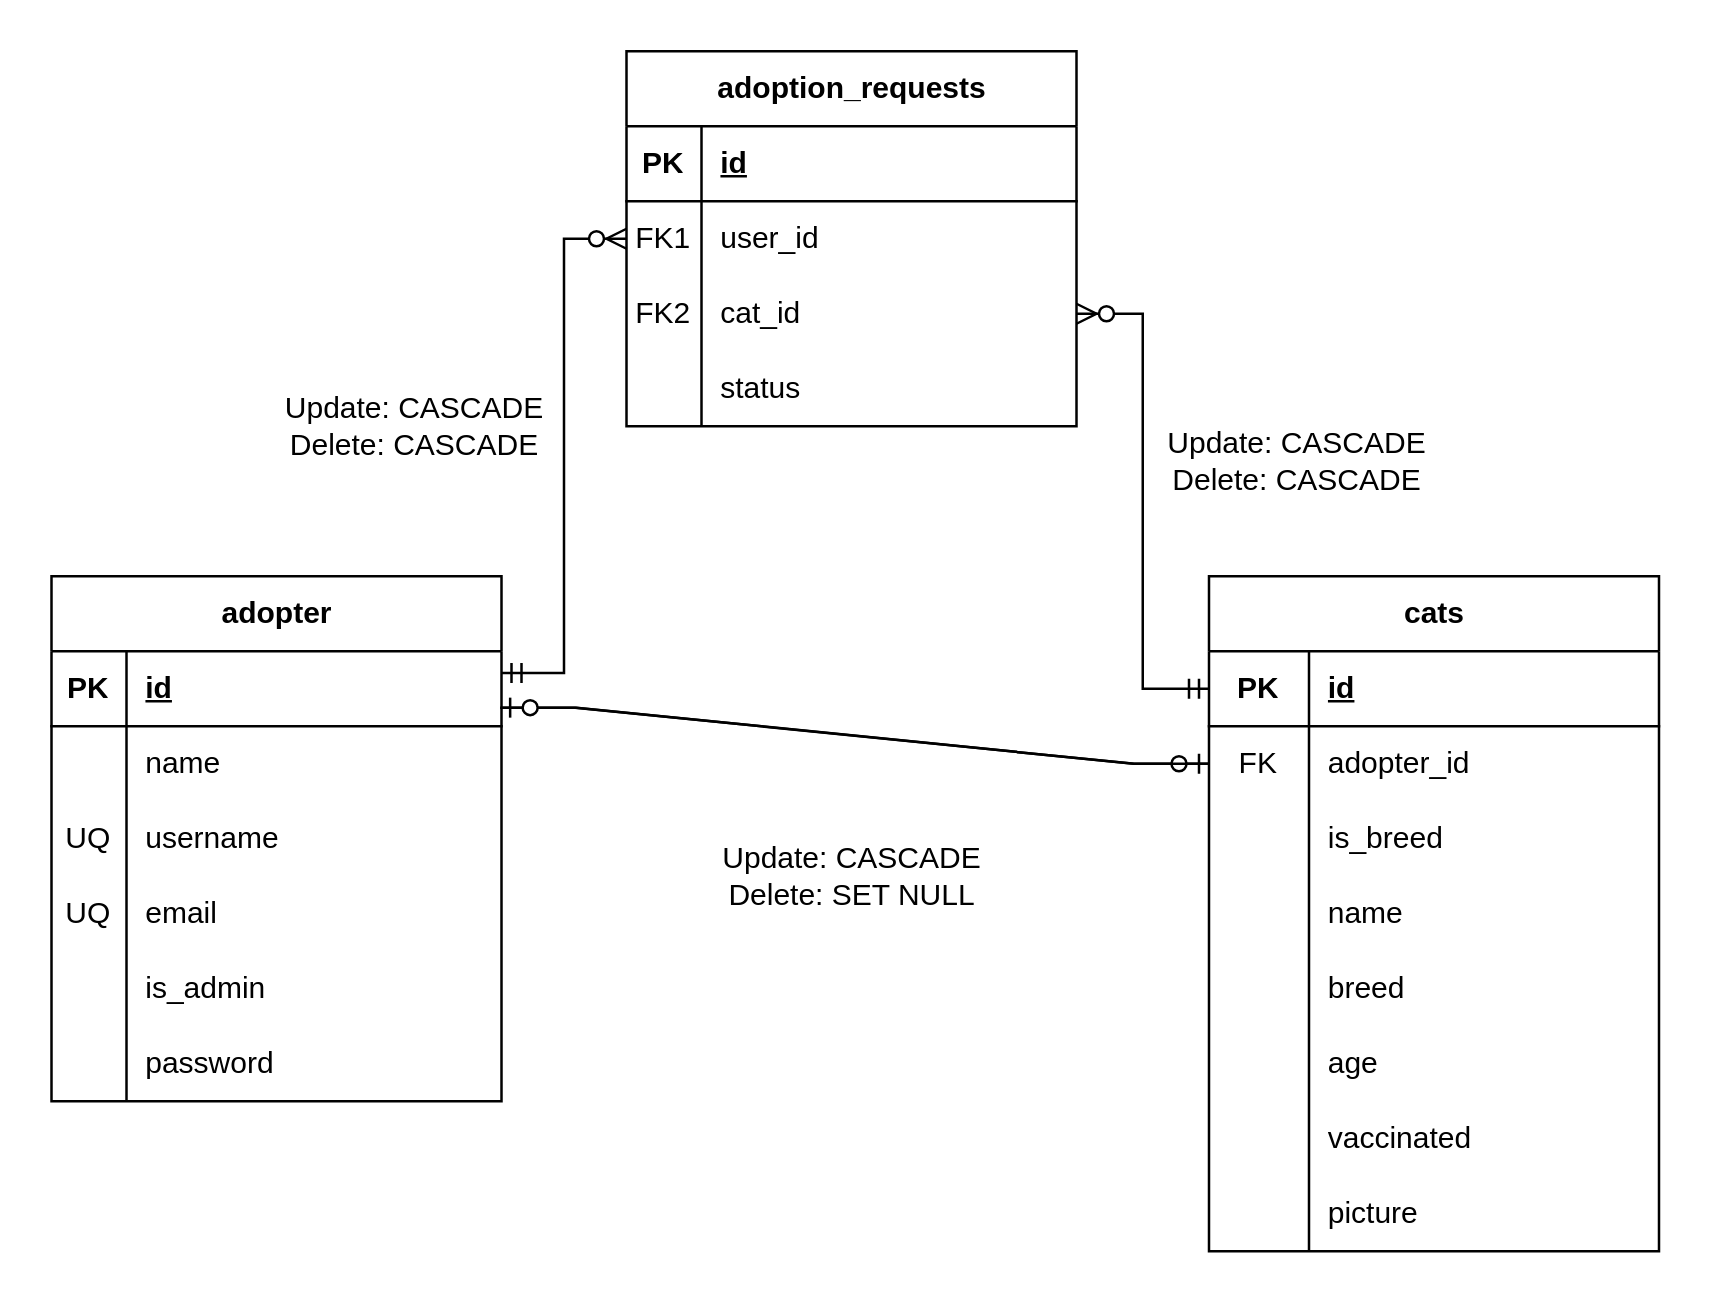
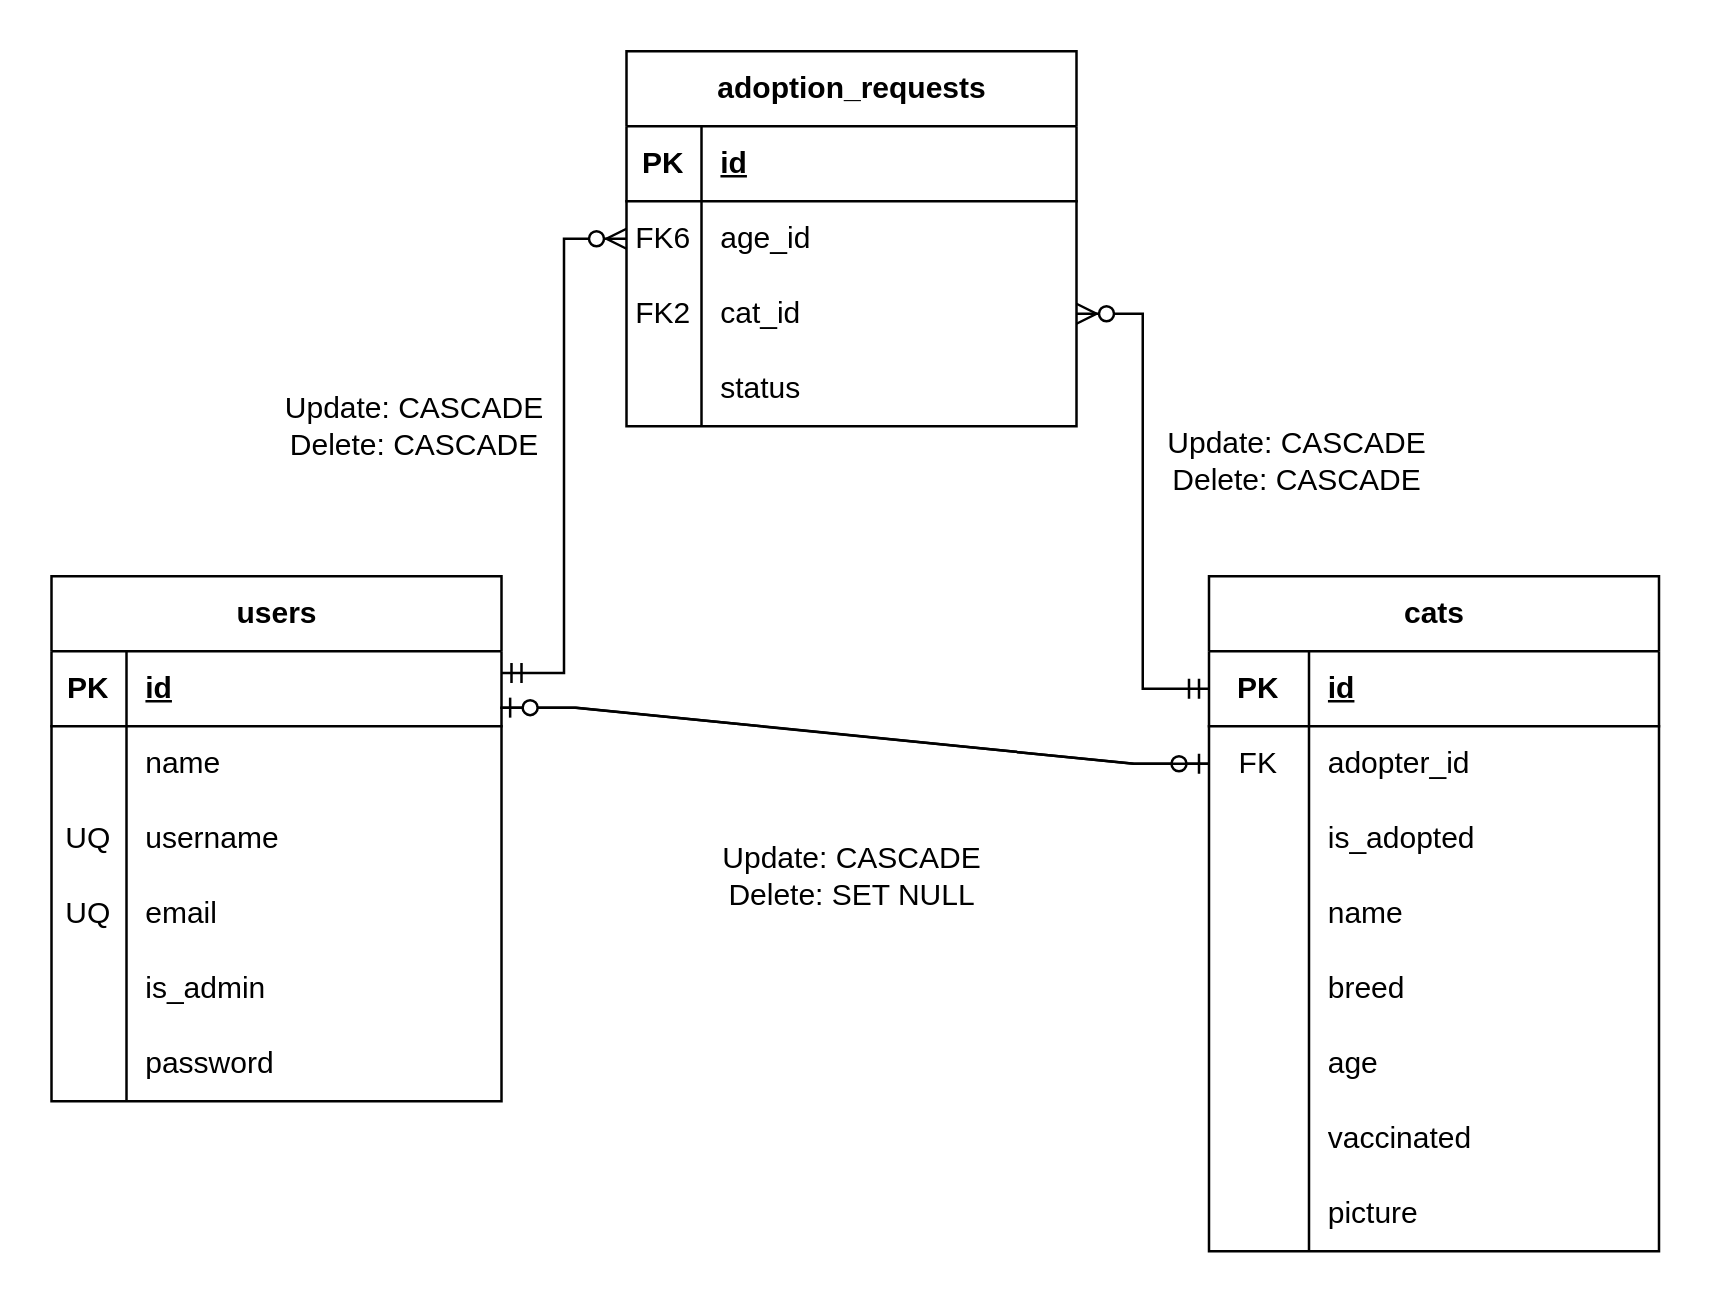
(664, 239) -> (664, 239)
(776, 239) -> (768, 239)
(278, 614) -> (278, 614)
(1392, 839) -> (1409, 839)
